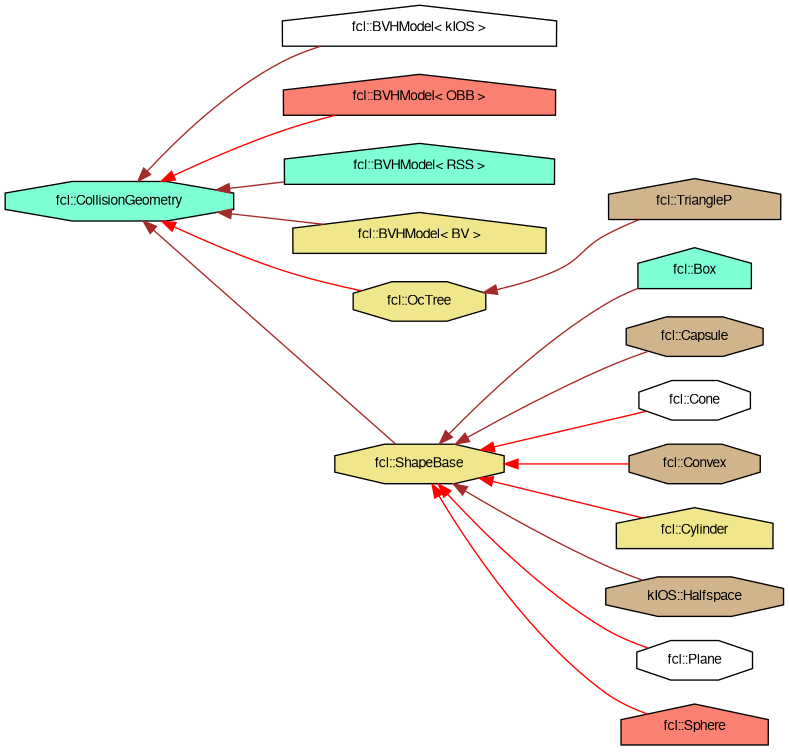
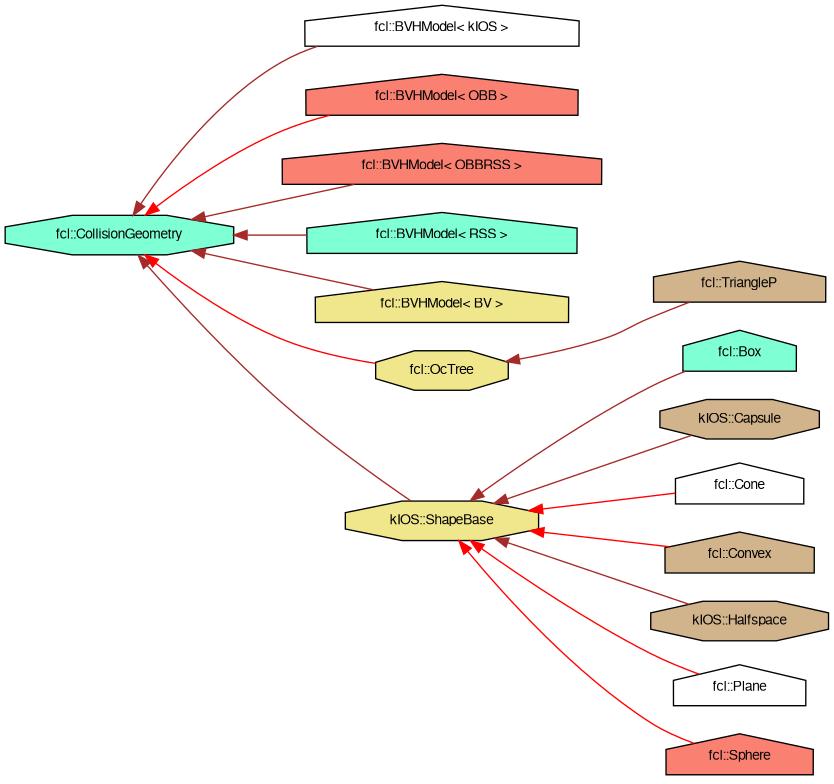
none -> (442, 166)
(695, 337) -> (740, 419)
(695, 400) -> (740, 486)
(419, 464) -> (442, 521)
(695, 464) -> (740, 555)
(695, 530) -> none
(695, 660) -> (740, 687)
